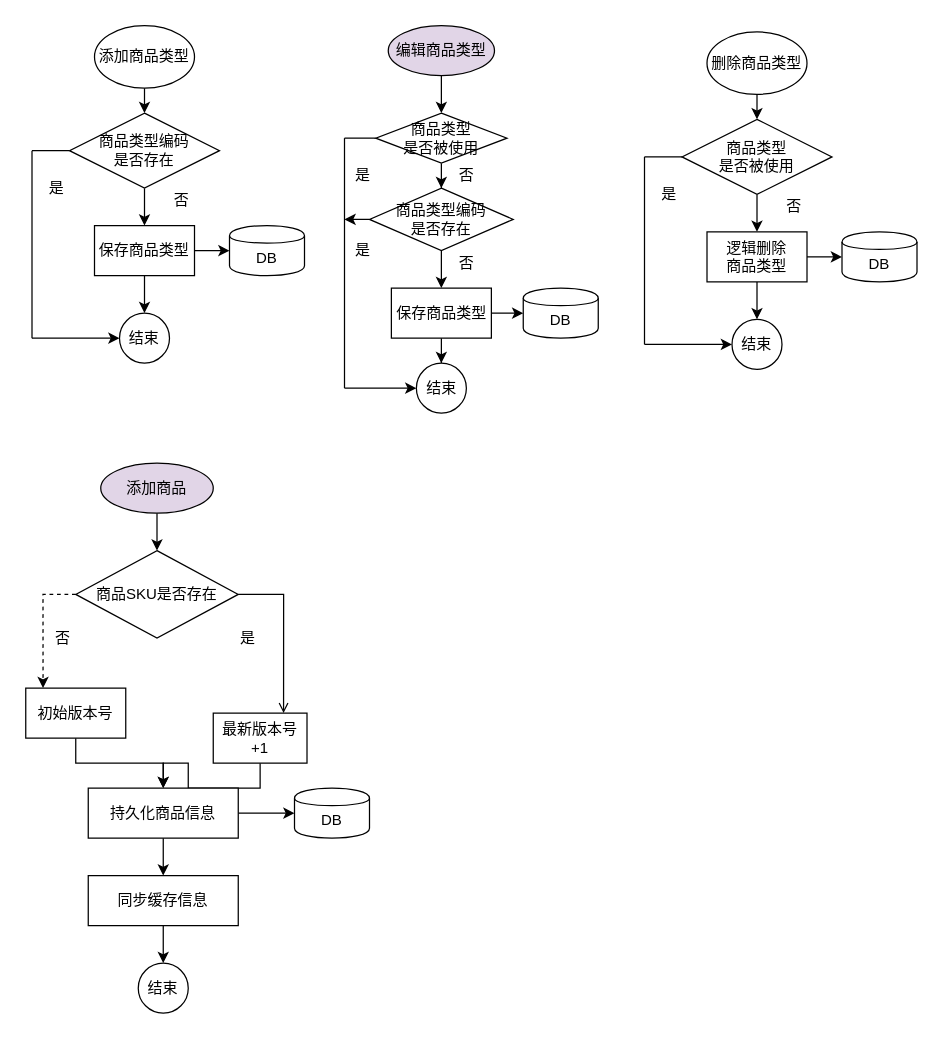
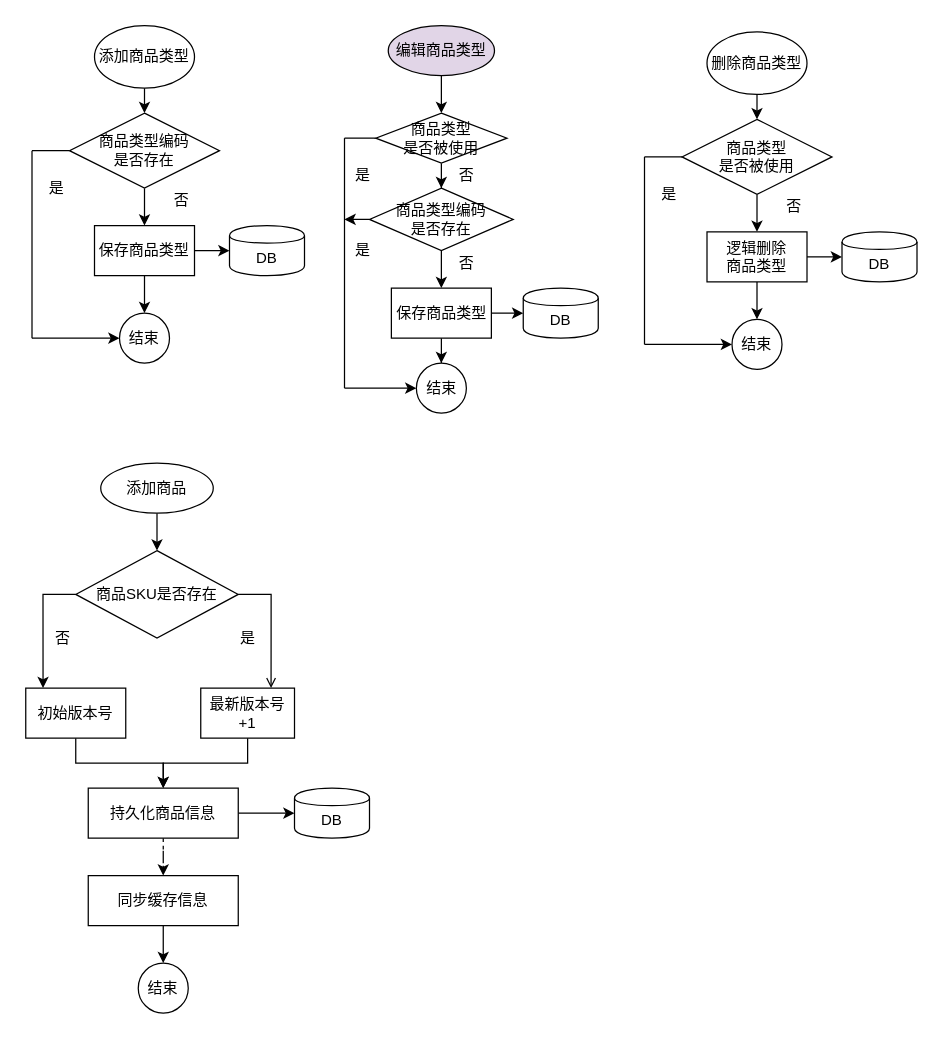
(157, 488) -> (157, 488)
(43, 622) -> (43, 622)
(260, 738) -> (248, 713)
(163, 846) -> (163, 846)
